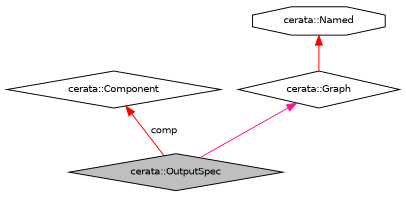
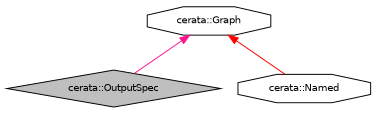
(319, 58) -> (261, 58)
(114, 90) -> none
(319, 90) -> (209, 21)
